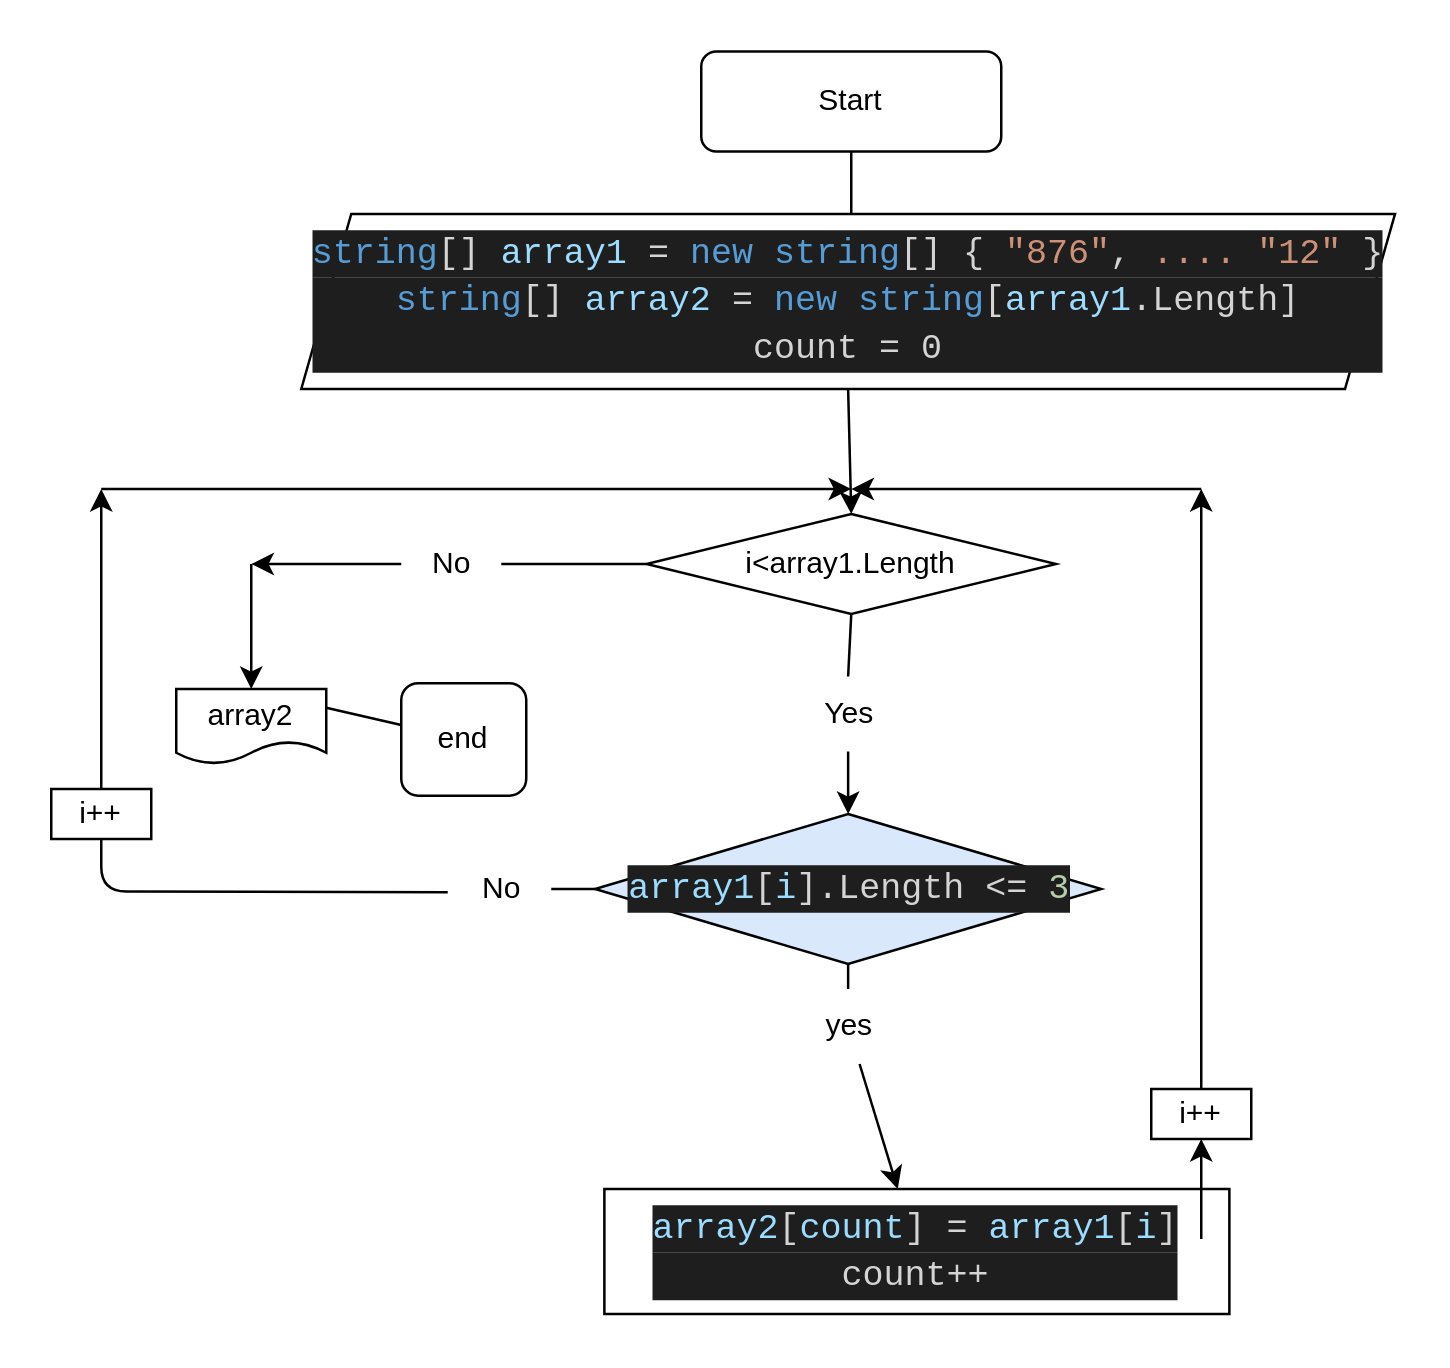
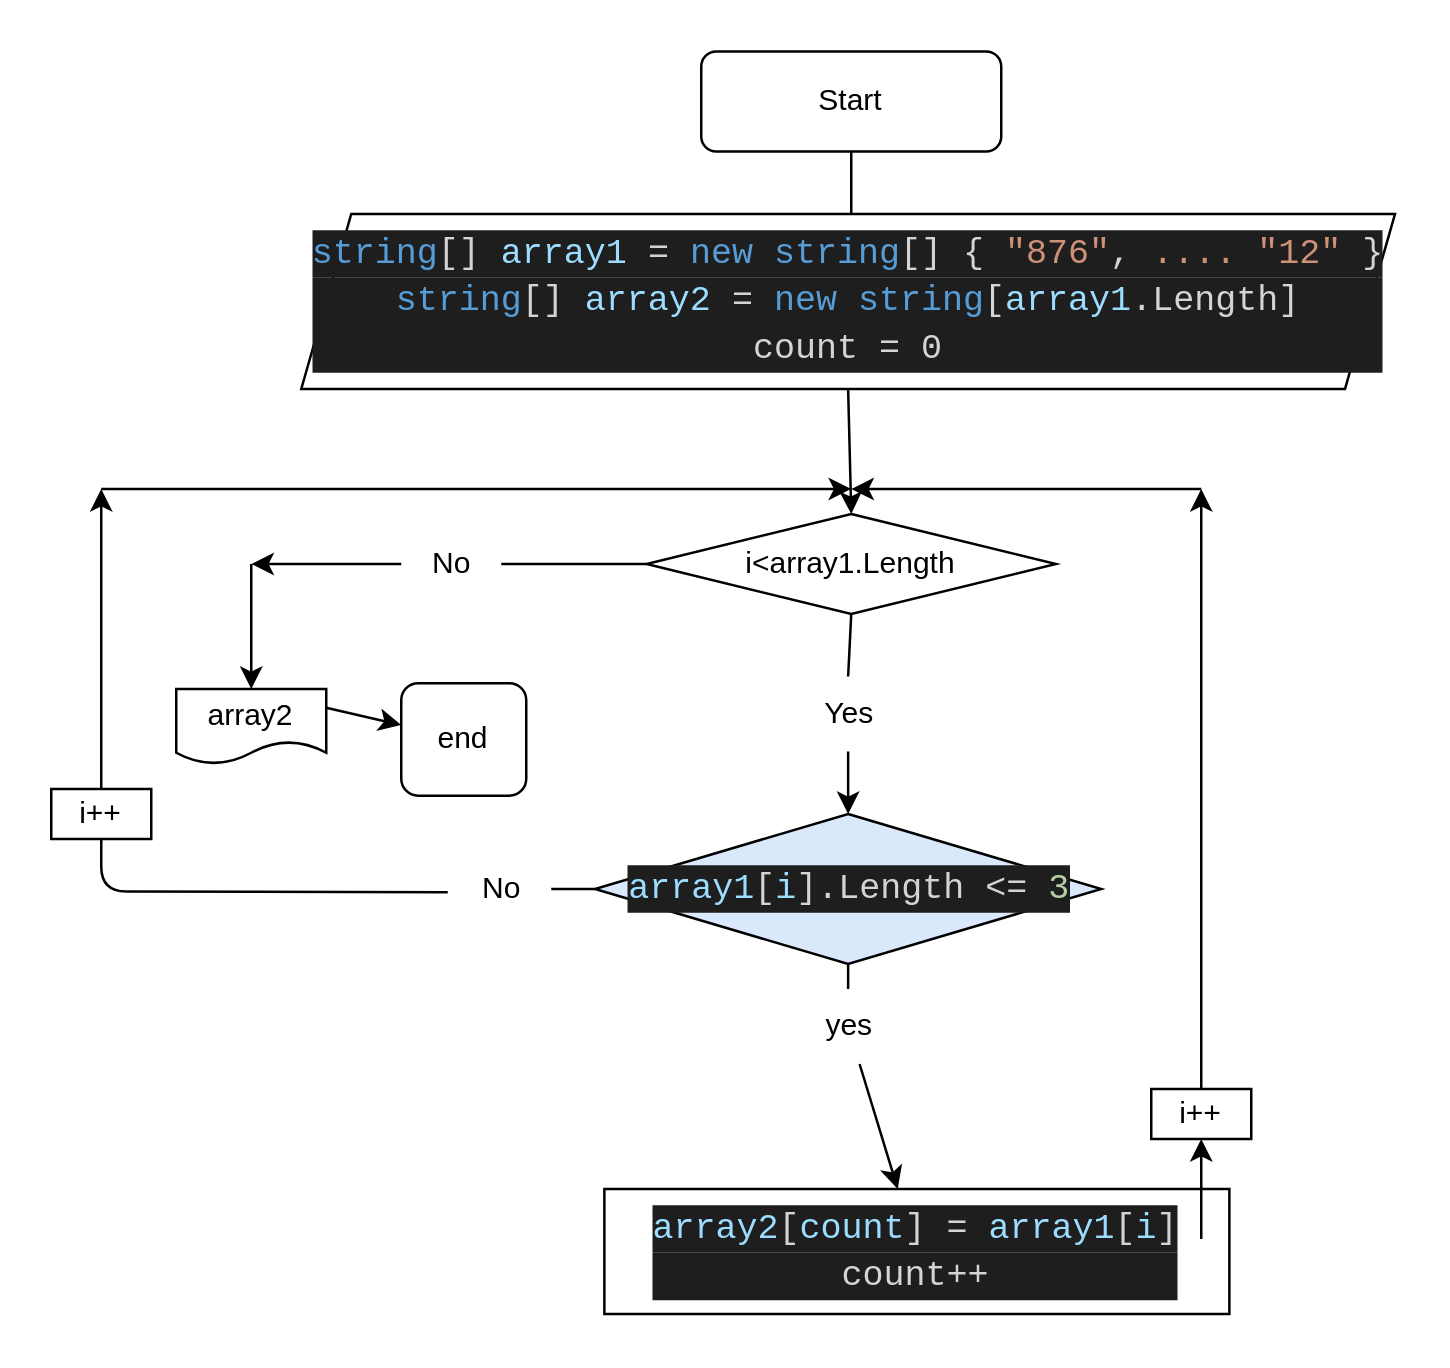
(390, 722) -> (383, 721)
